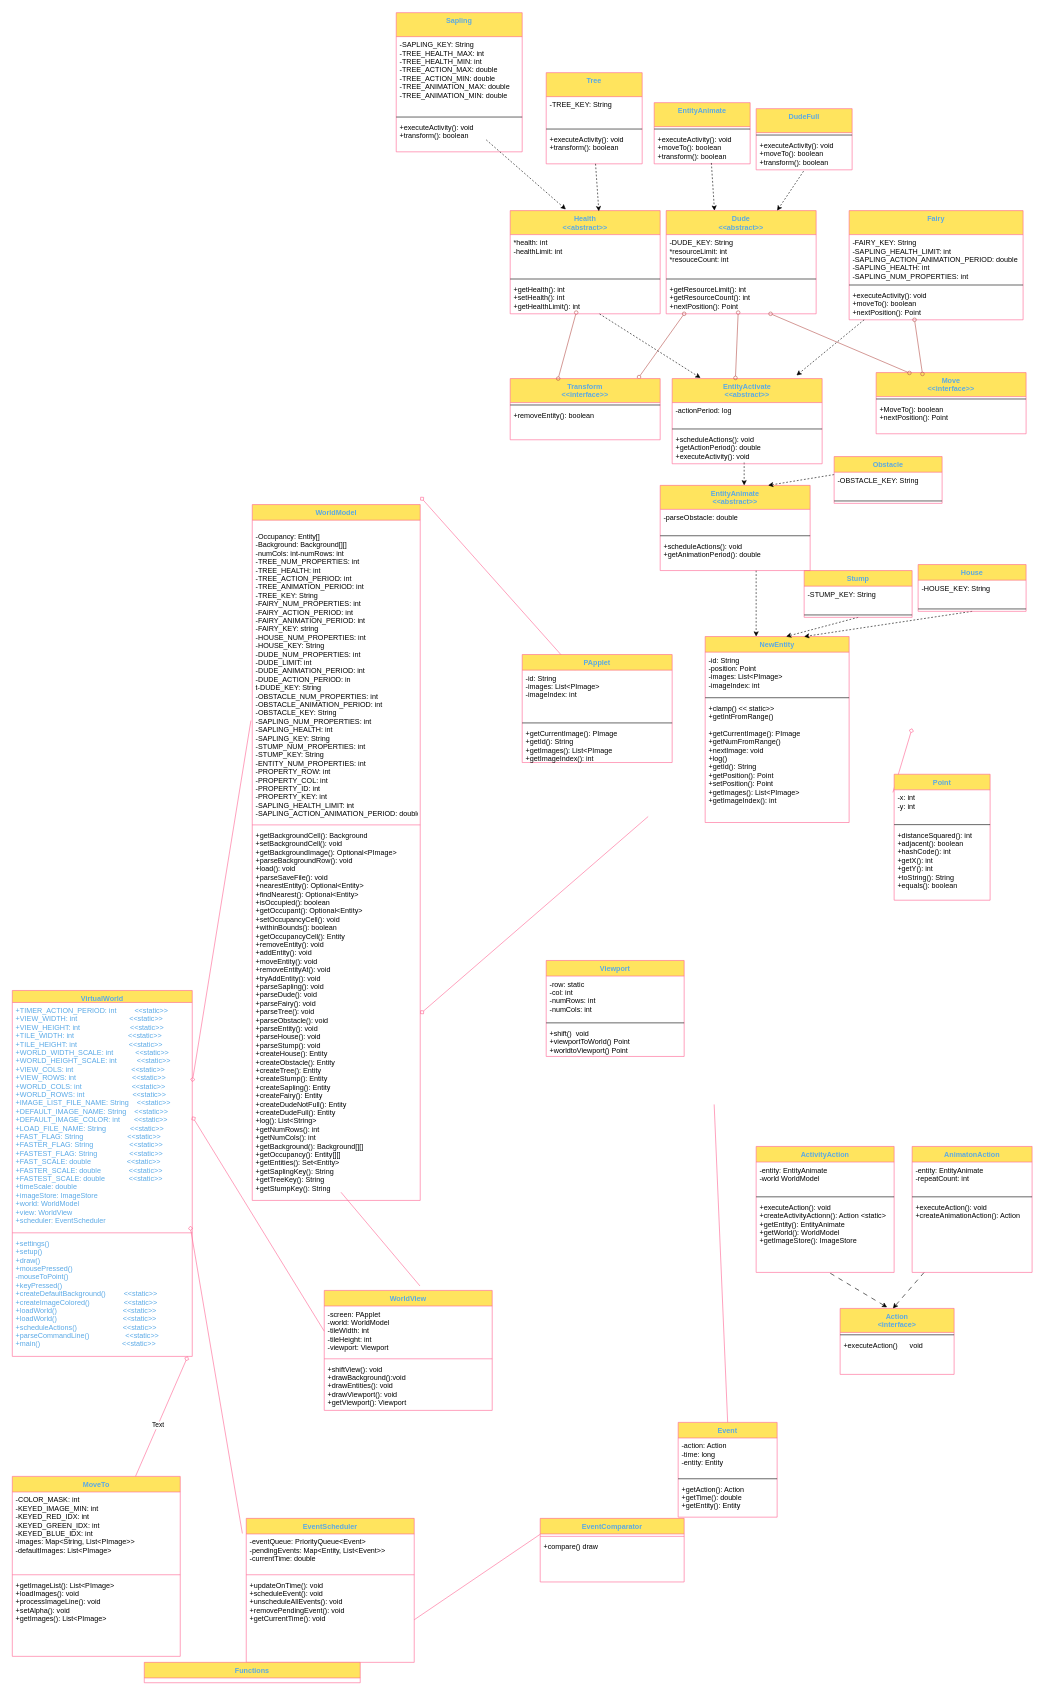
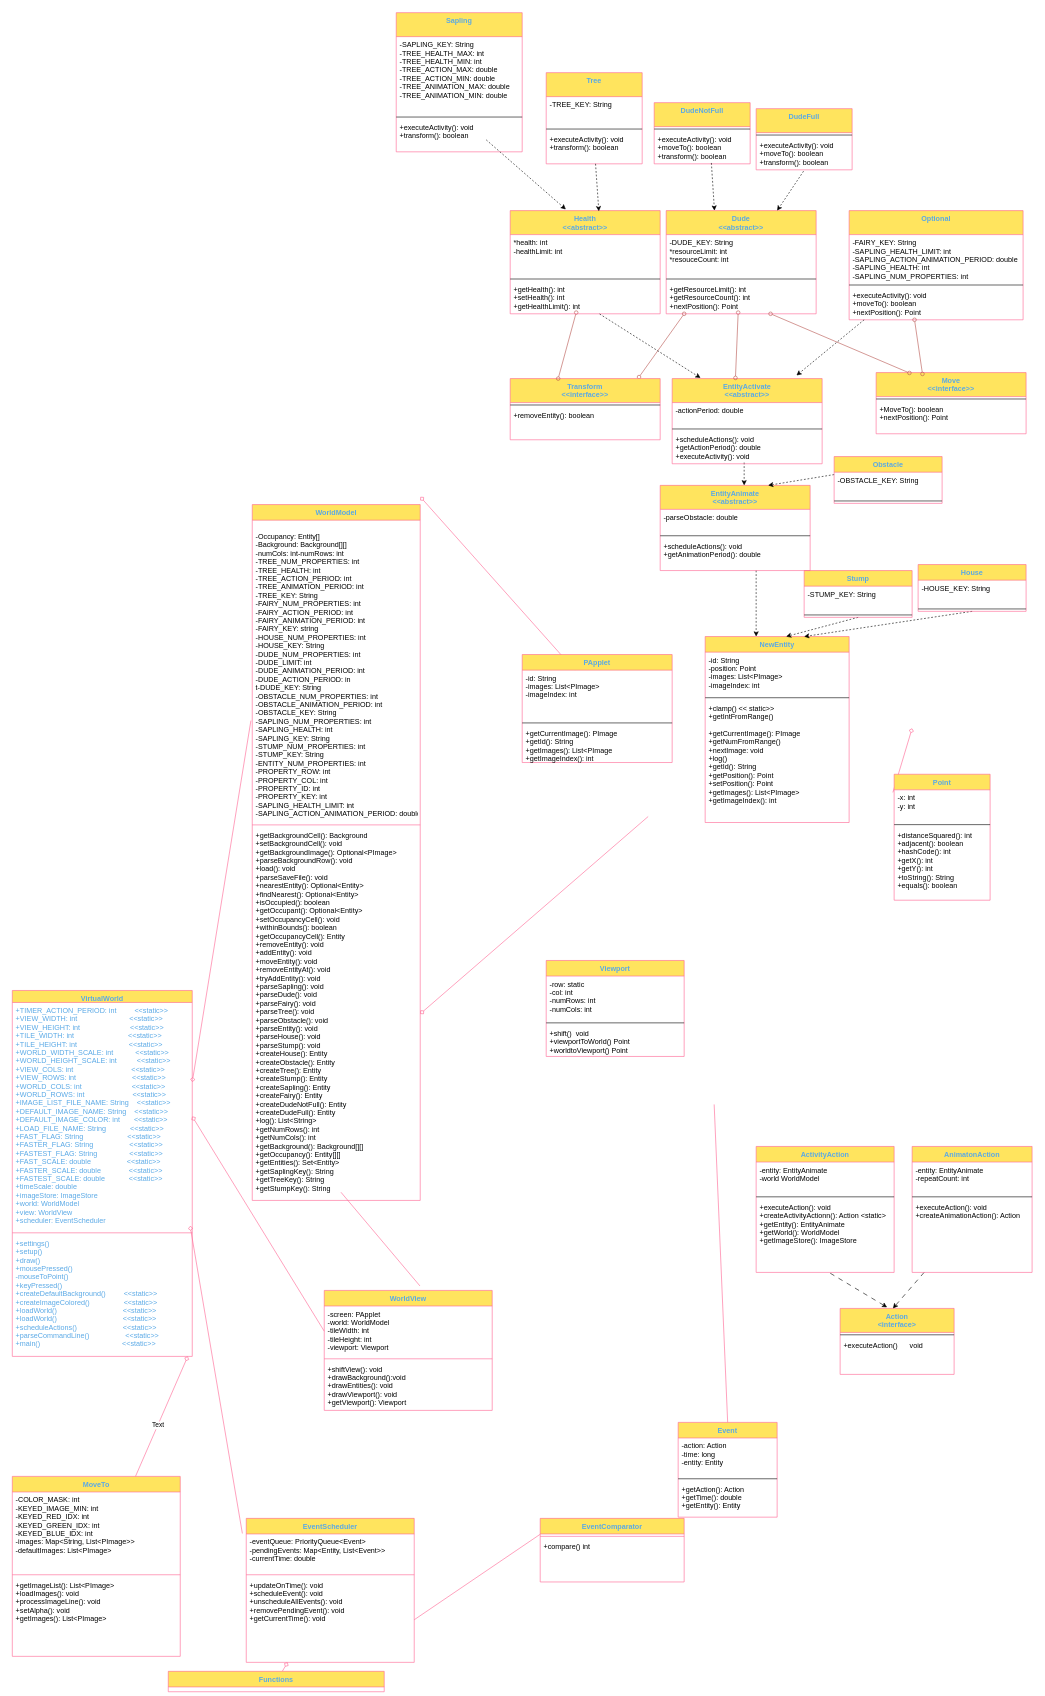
(702, 110) -> (702, 110)
(936, 218) -> (936, 218)
(707, 410) -> (713, 410)
(573, 1547) -> (570, 1547)
(252, 1673) -> (276, 1682)
